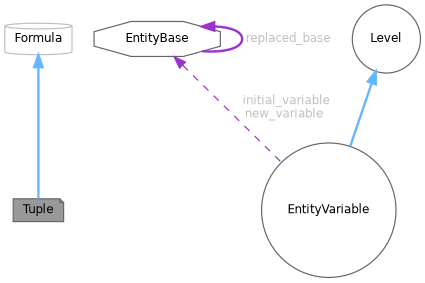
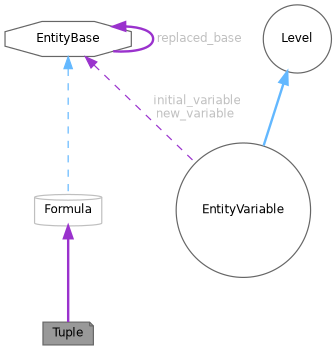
none -> (68, 131)
(38, 133) -> (68, 280)
